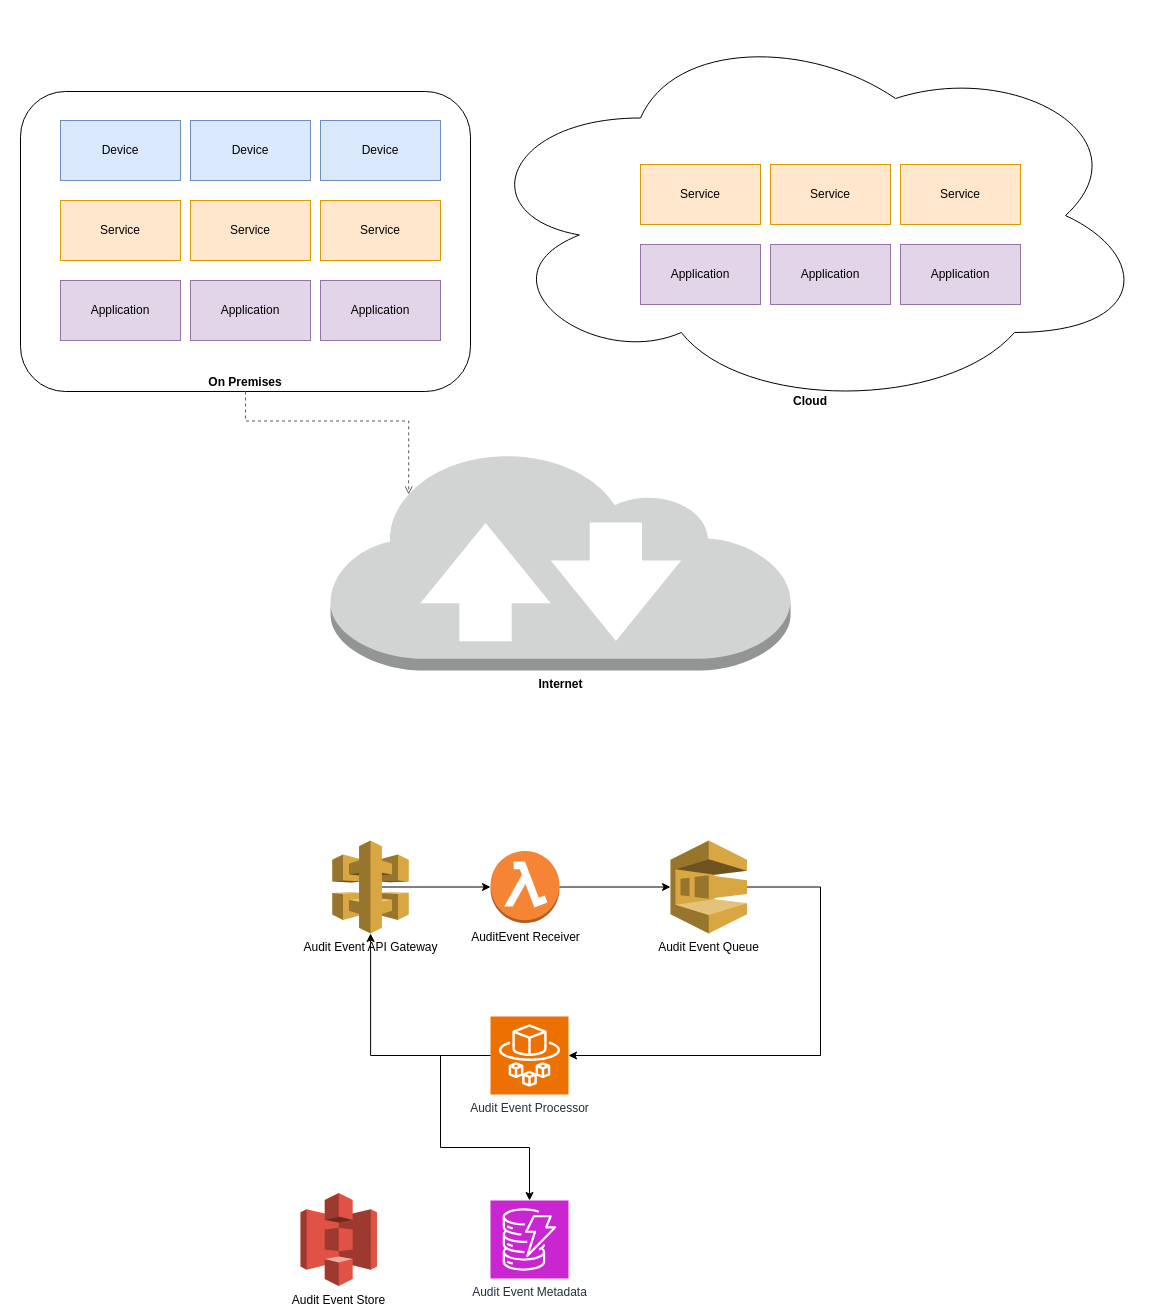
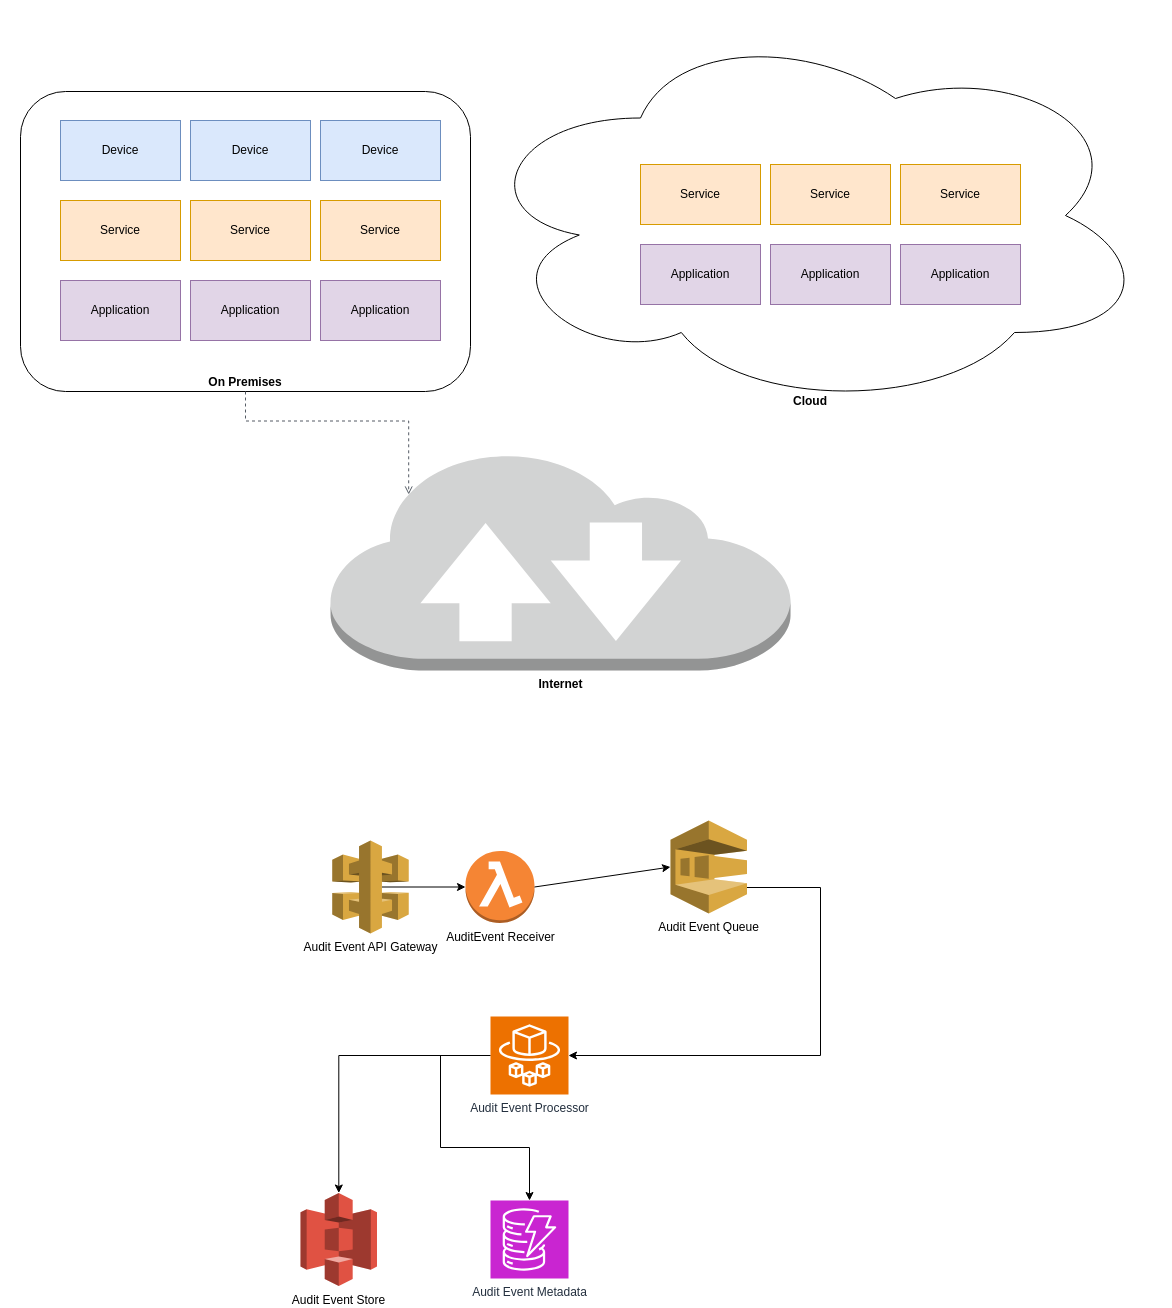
(525, 887) -> (500, 887)
(709, 887) -> (709, 867)
(371, 998) -> (339, 1105)
